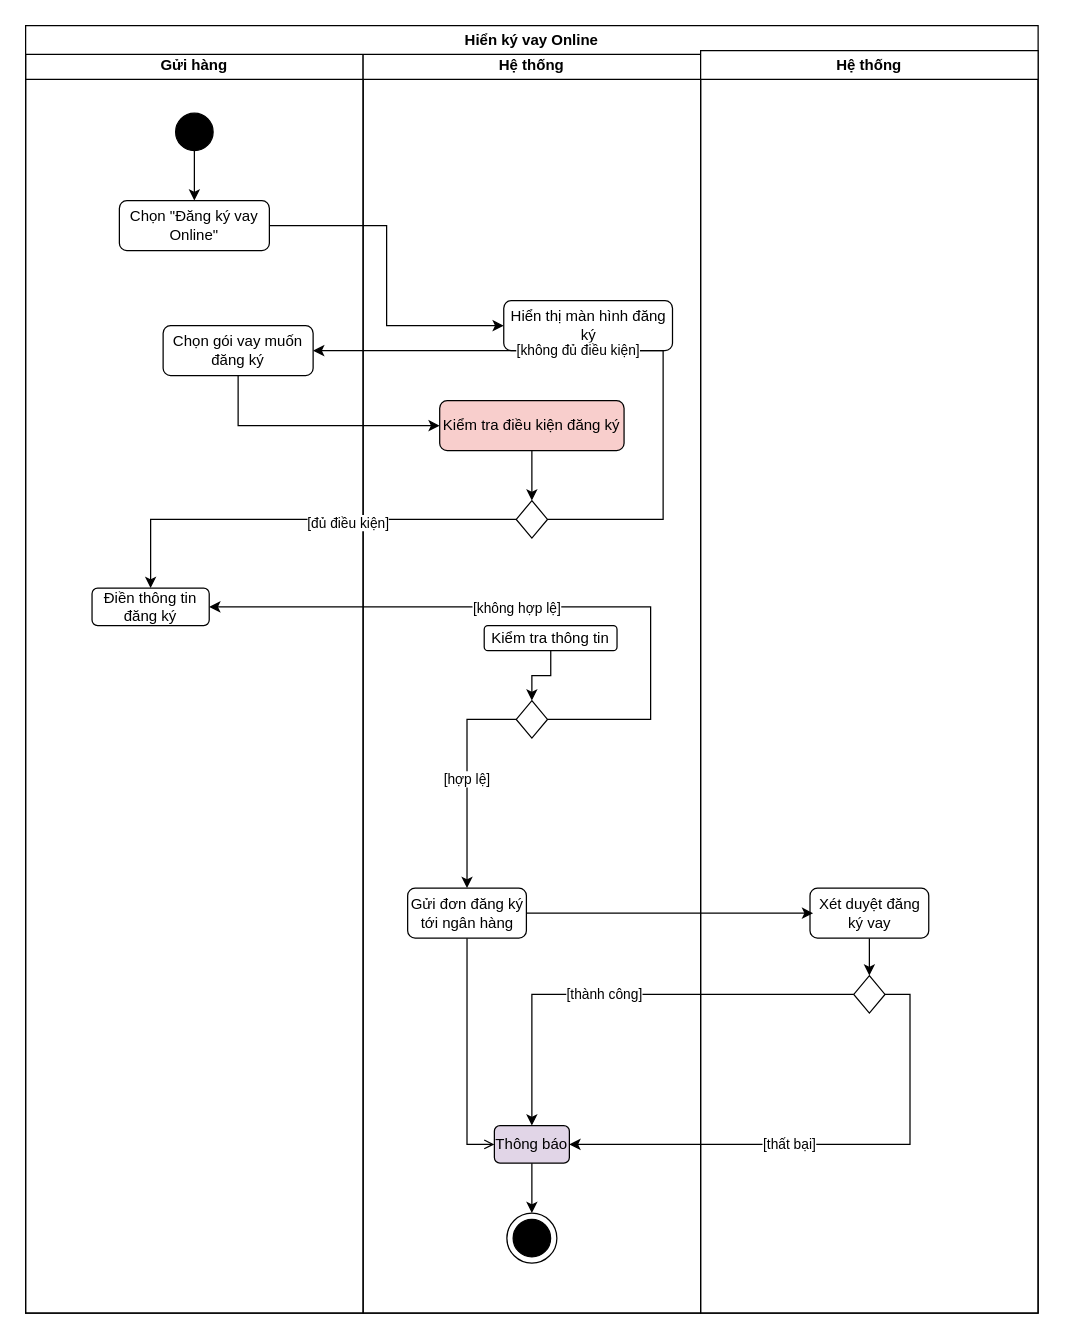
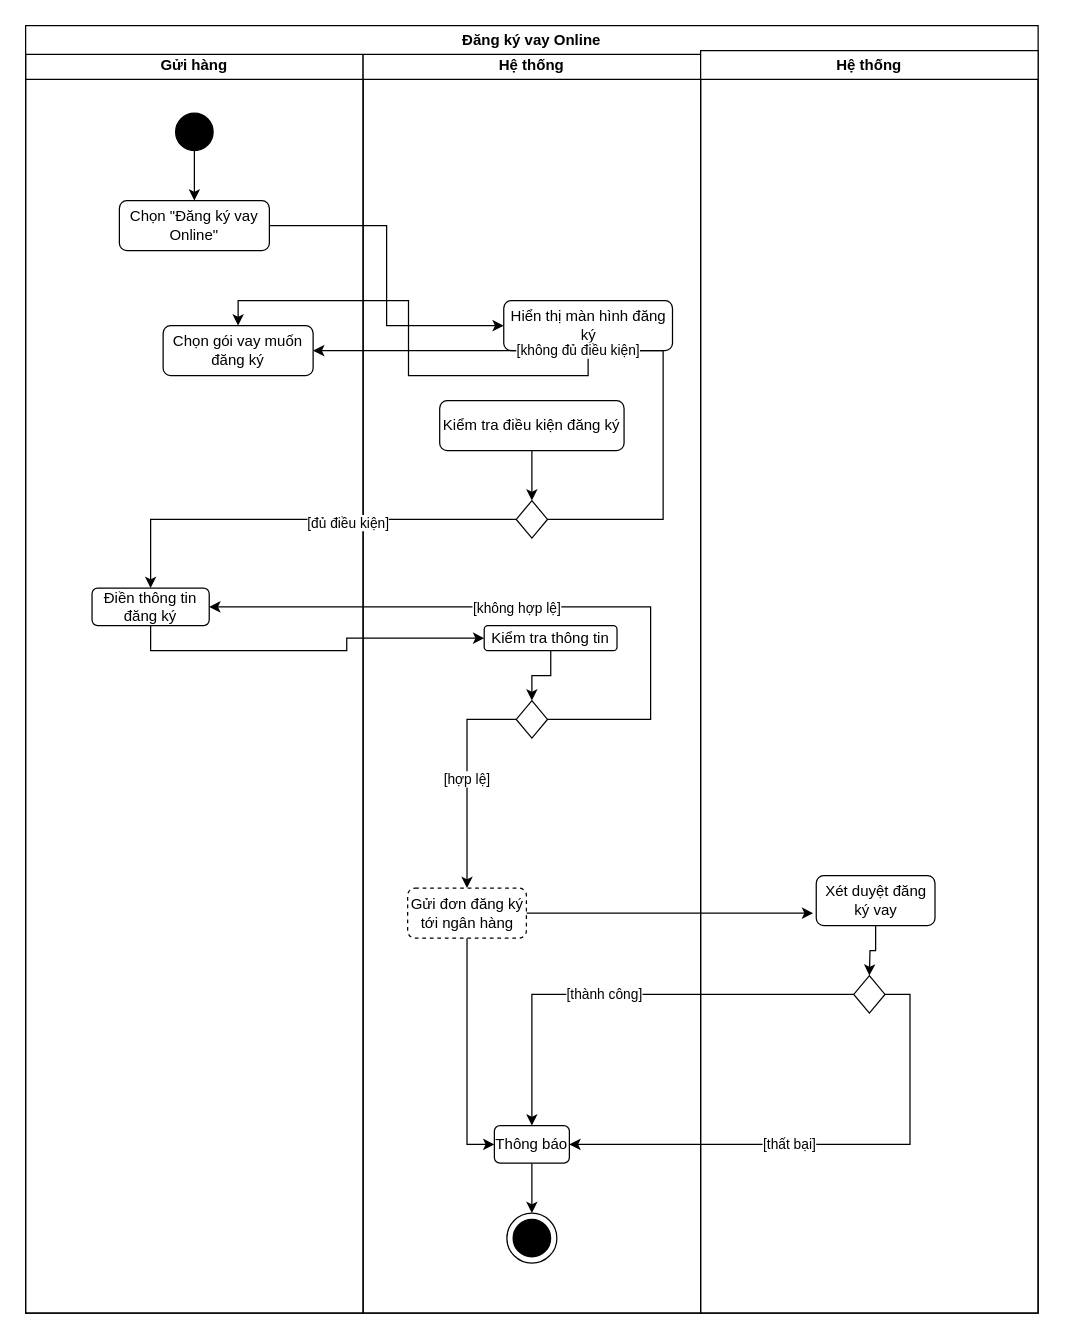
(532, 41) -> (532, 41)
none -> (409, 344)
(309, 426) -> none
(532, 426) -> (532, 426)
none -> (307, 651)
(467, 913) -> (467, 913)
(869, 913) -> (876, 901)
(486, 1144) -> (484, 1144)
(532, 1144) -> (532, 1144)
